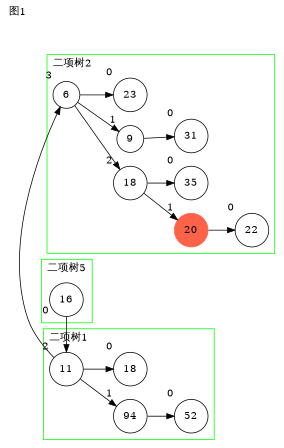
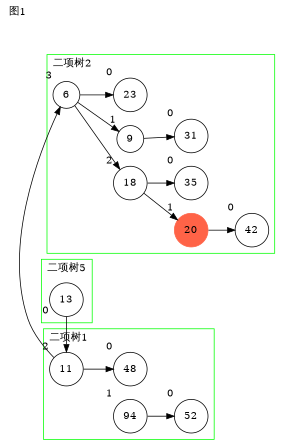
(252, 230) -> (252, 230)
(66, 300) -> (66, 300)
(130, 369) -> (130, 369)
(95, 390) -> none
